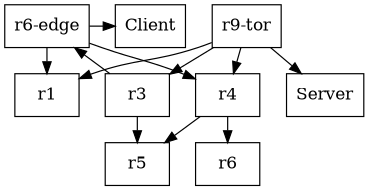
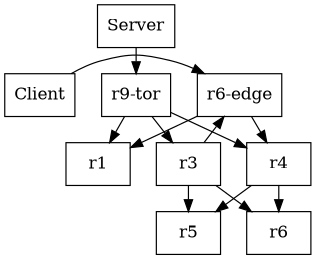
(96, 26) -> (128, 55)
(281, 57) -> (136, 55)
none -> (228, 194)
